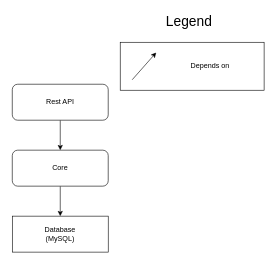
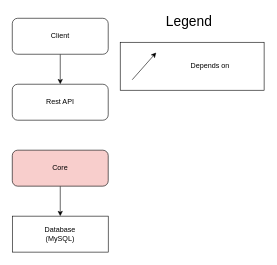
none -> (60, 36)
none -> (60, 78)
(60, 144) -> none
(60, 168) -> (60, 168)
